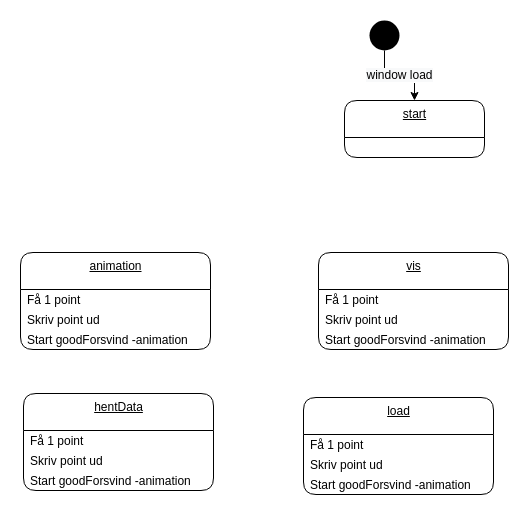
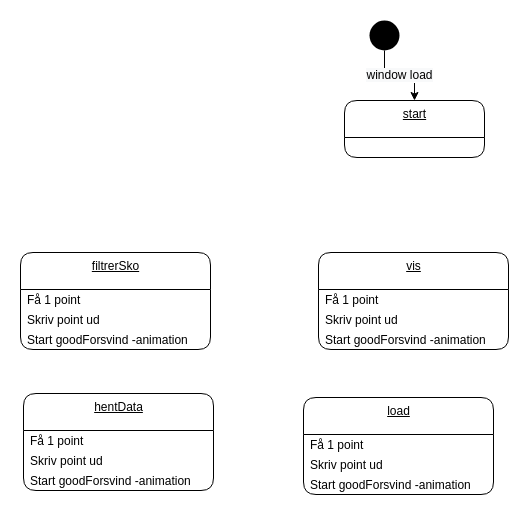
(116, 267) -> (116, 267)
